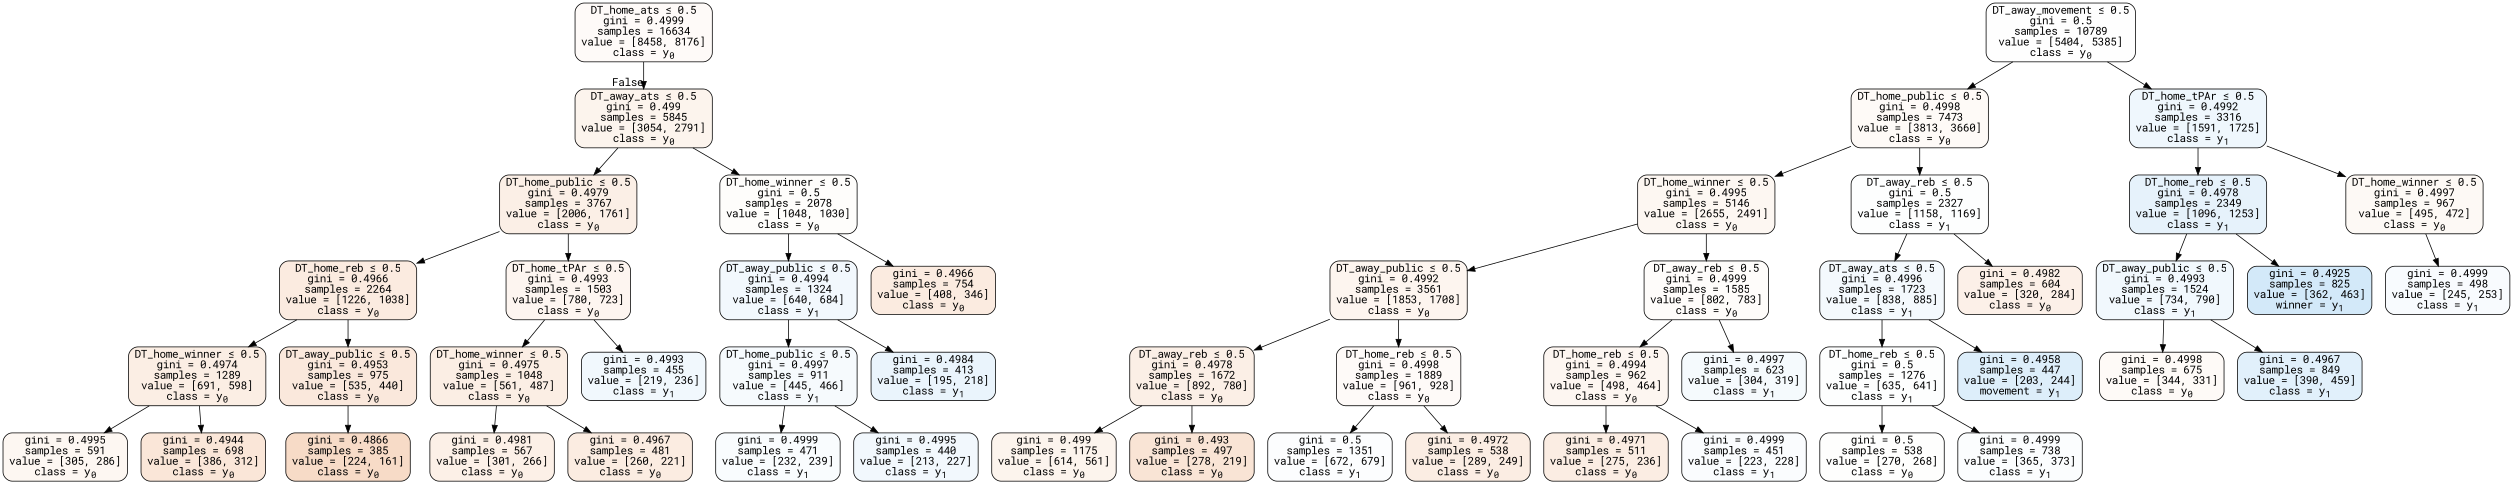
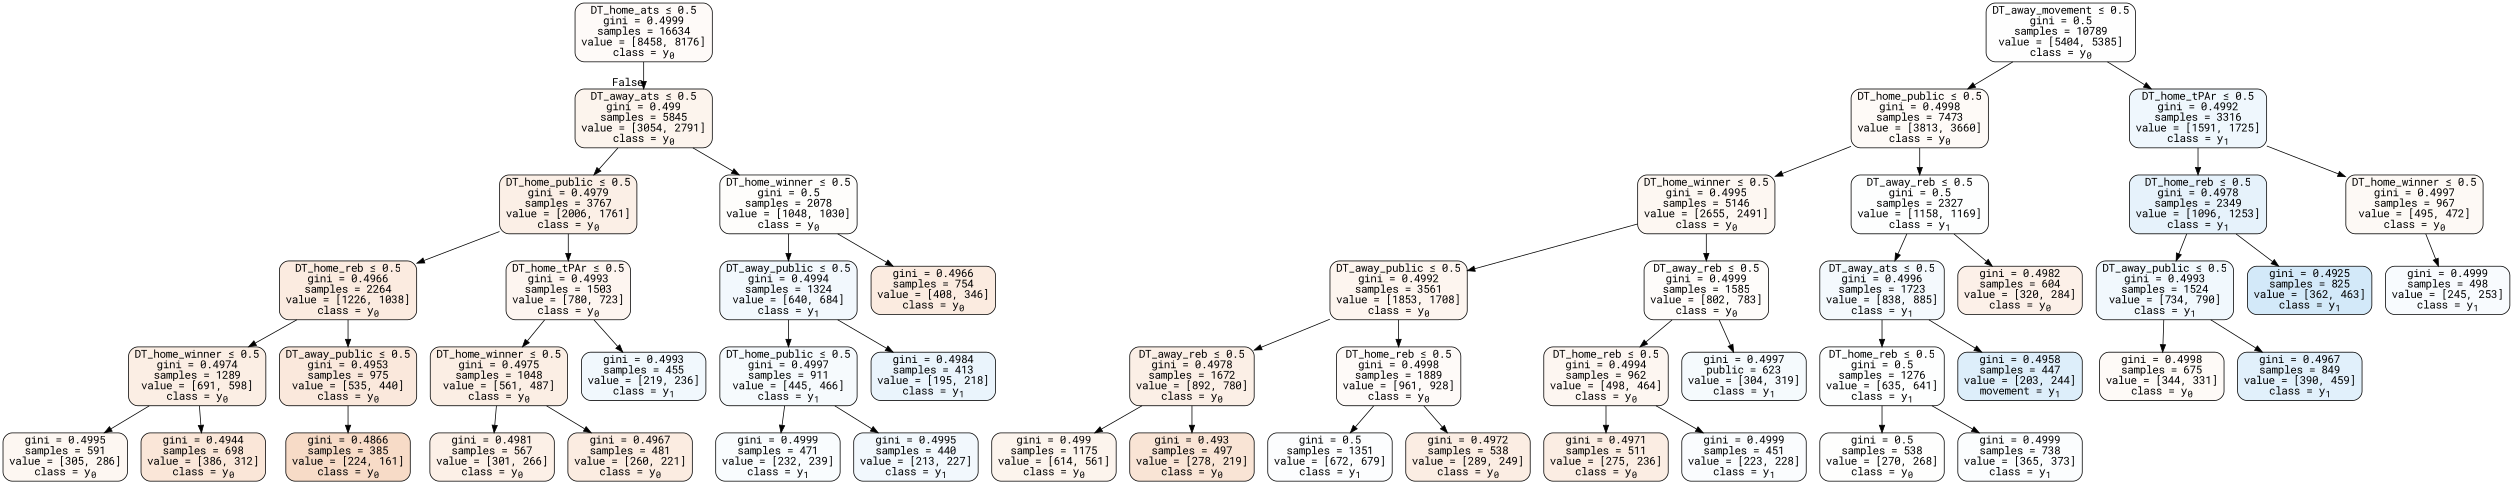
(2307, 305) -> (2307, 305)
(1744, 370) -> (1744, 370)
